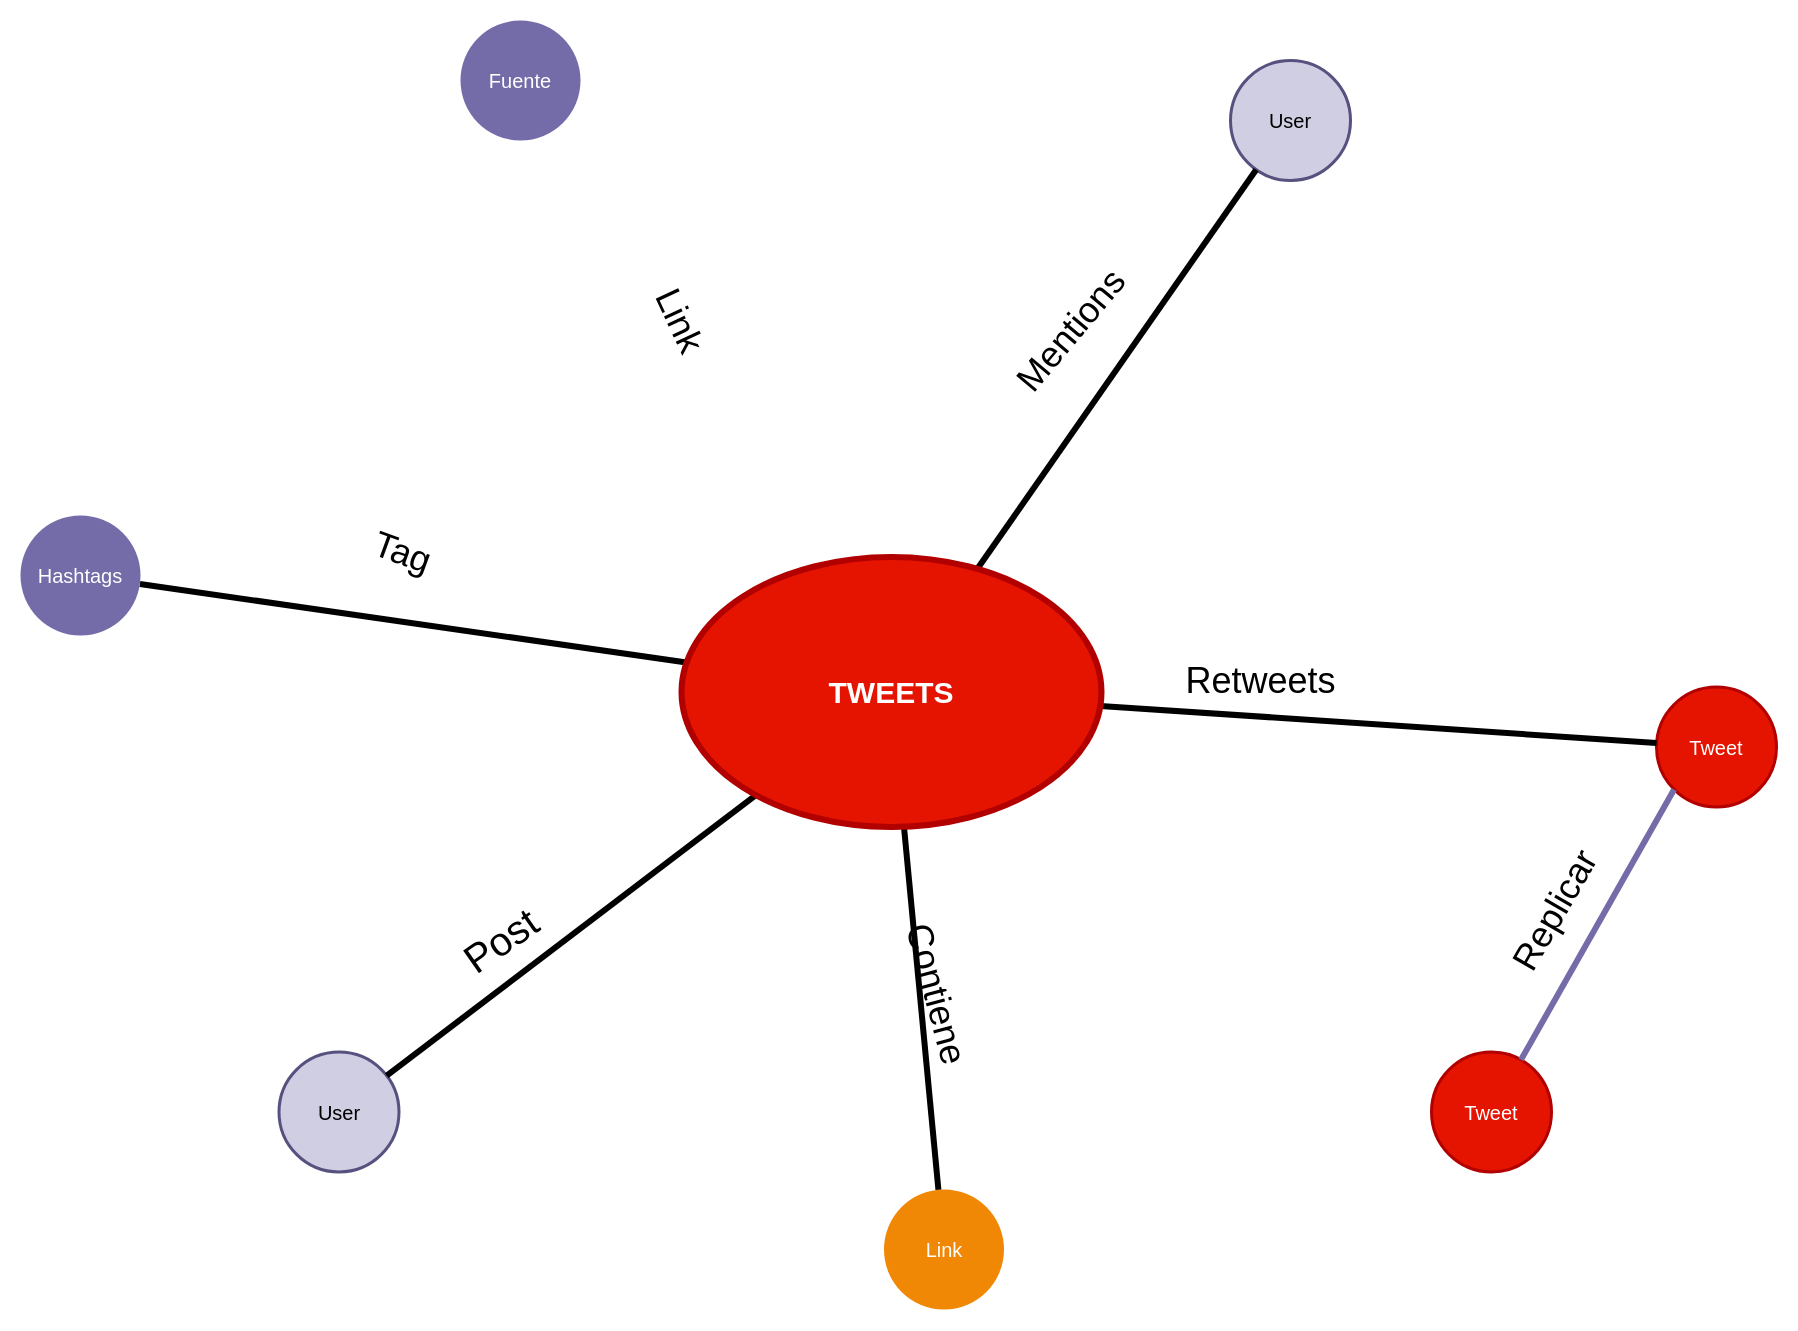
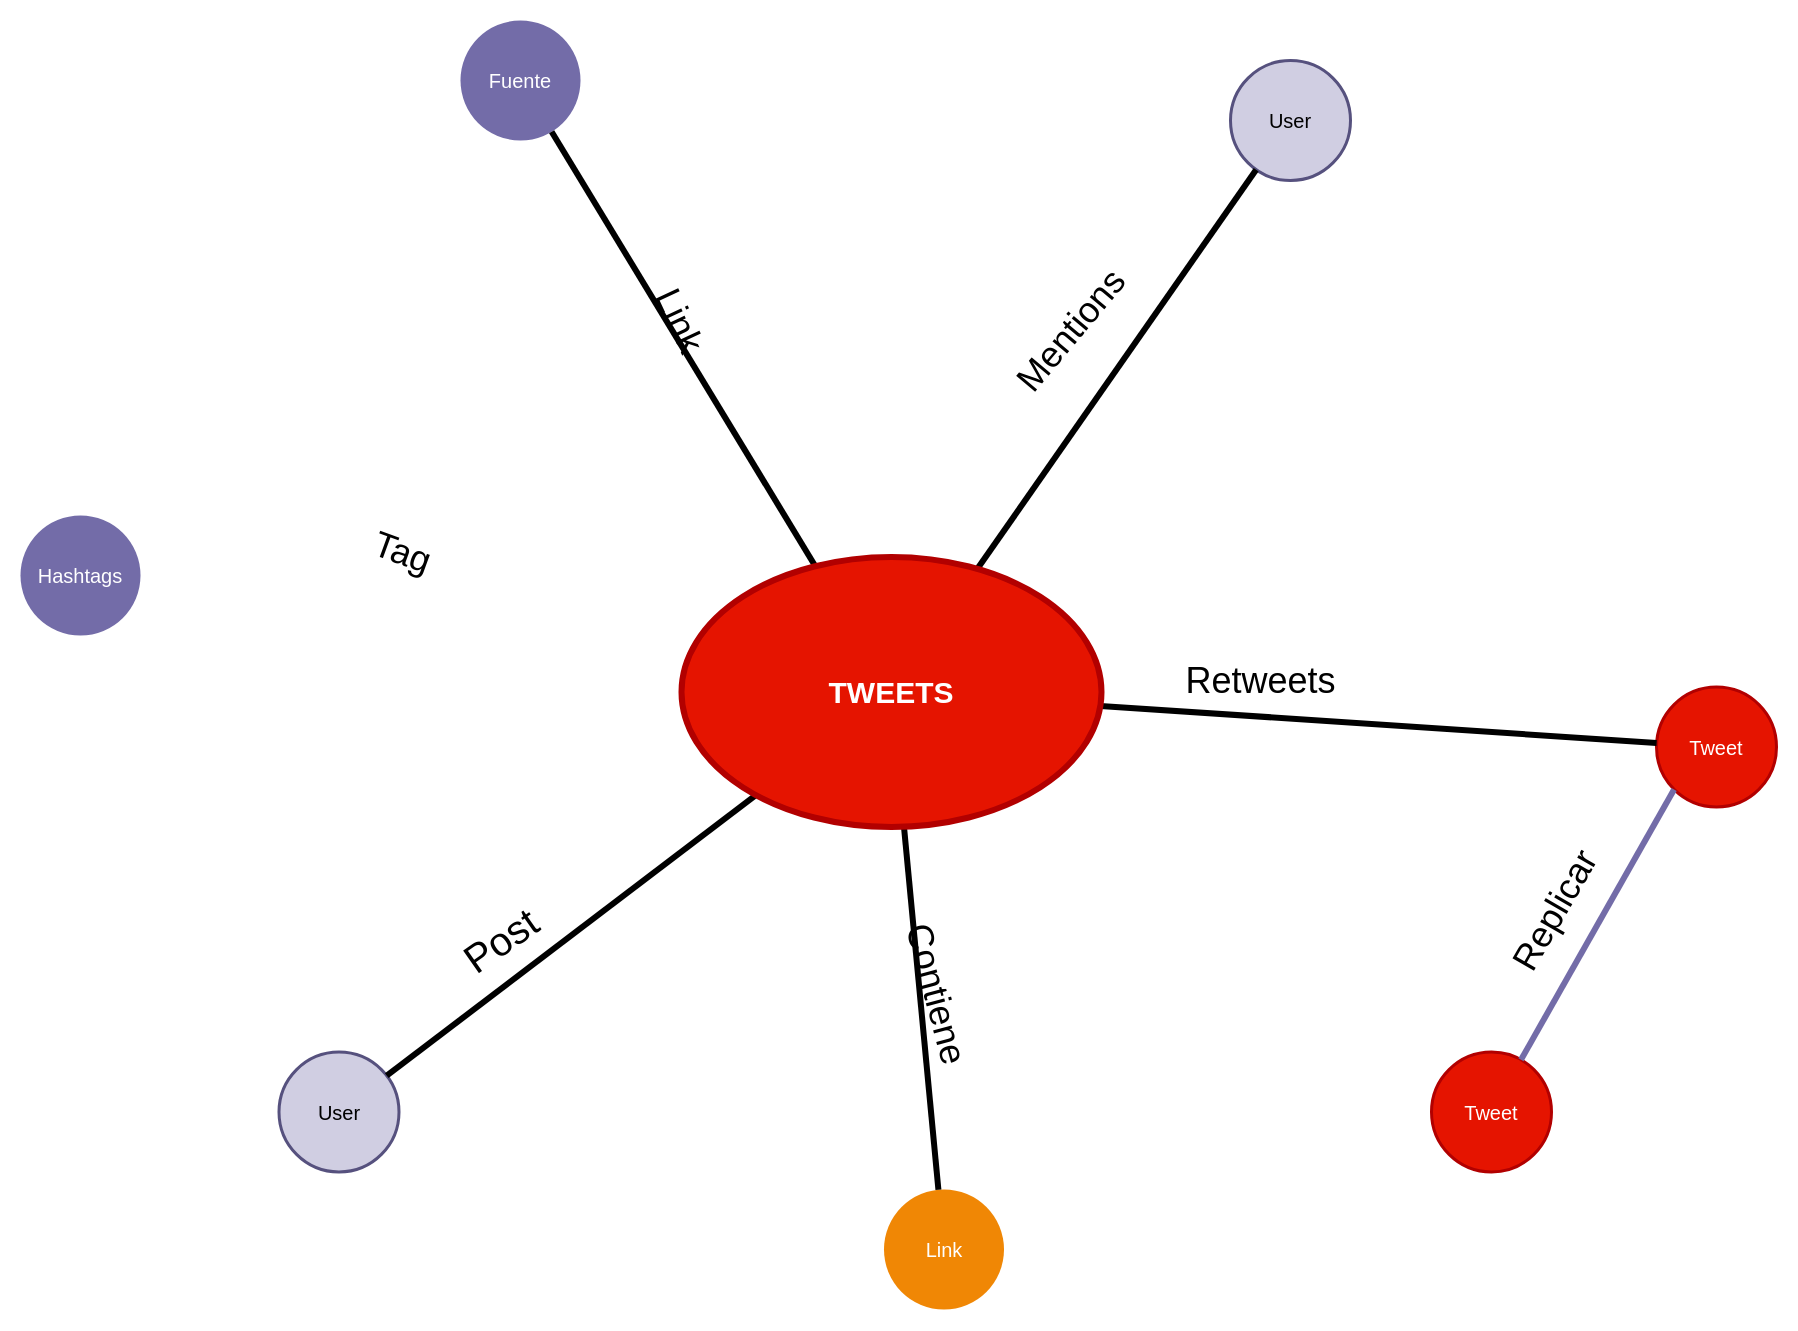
none -> (683, 348)
(412, 623) -> none
